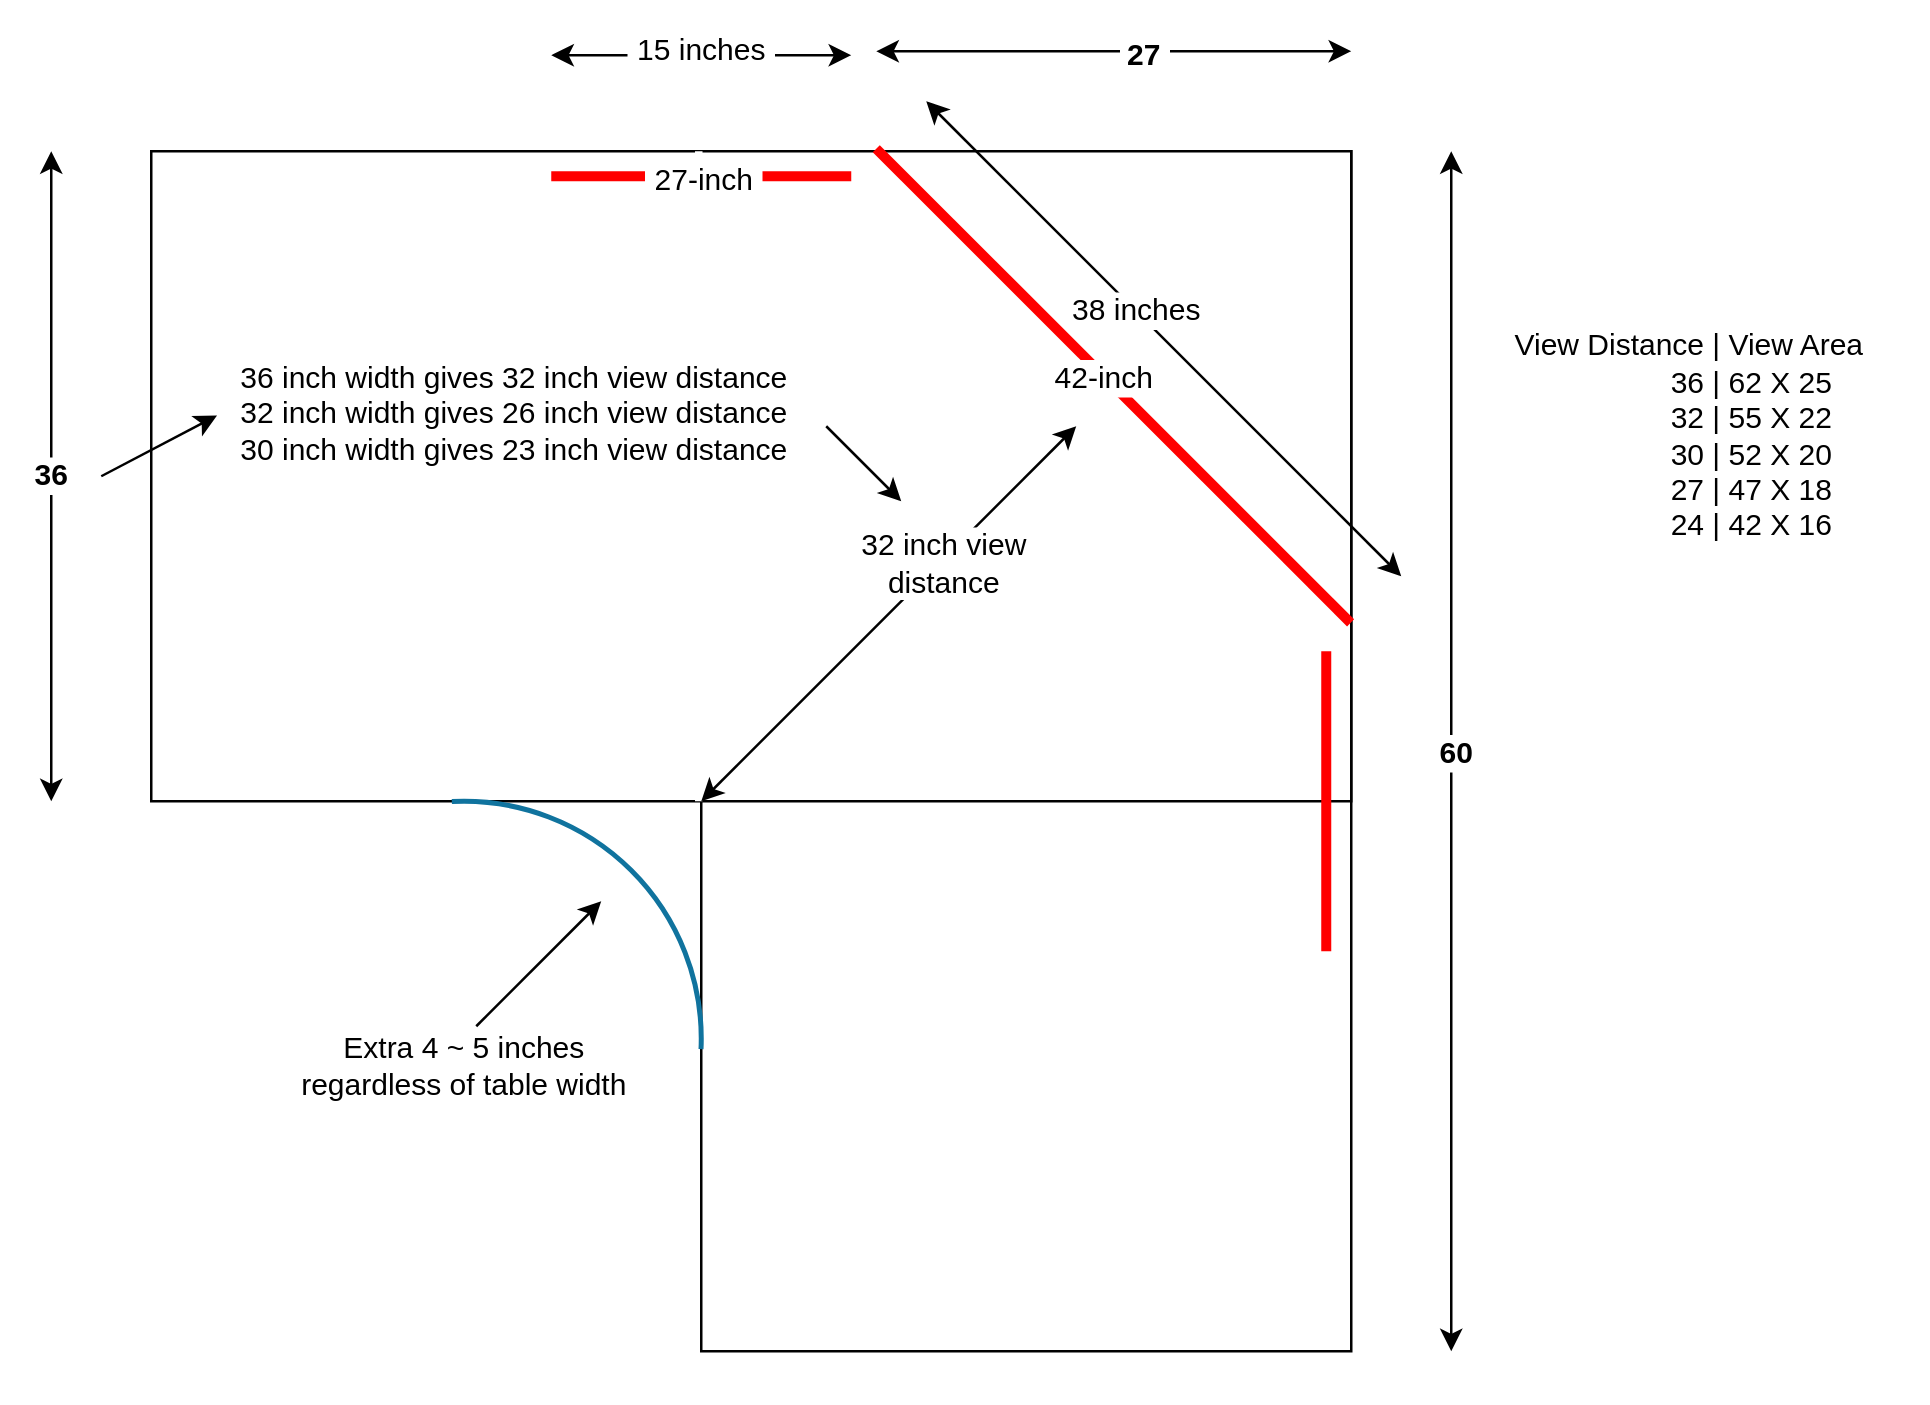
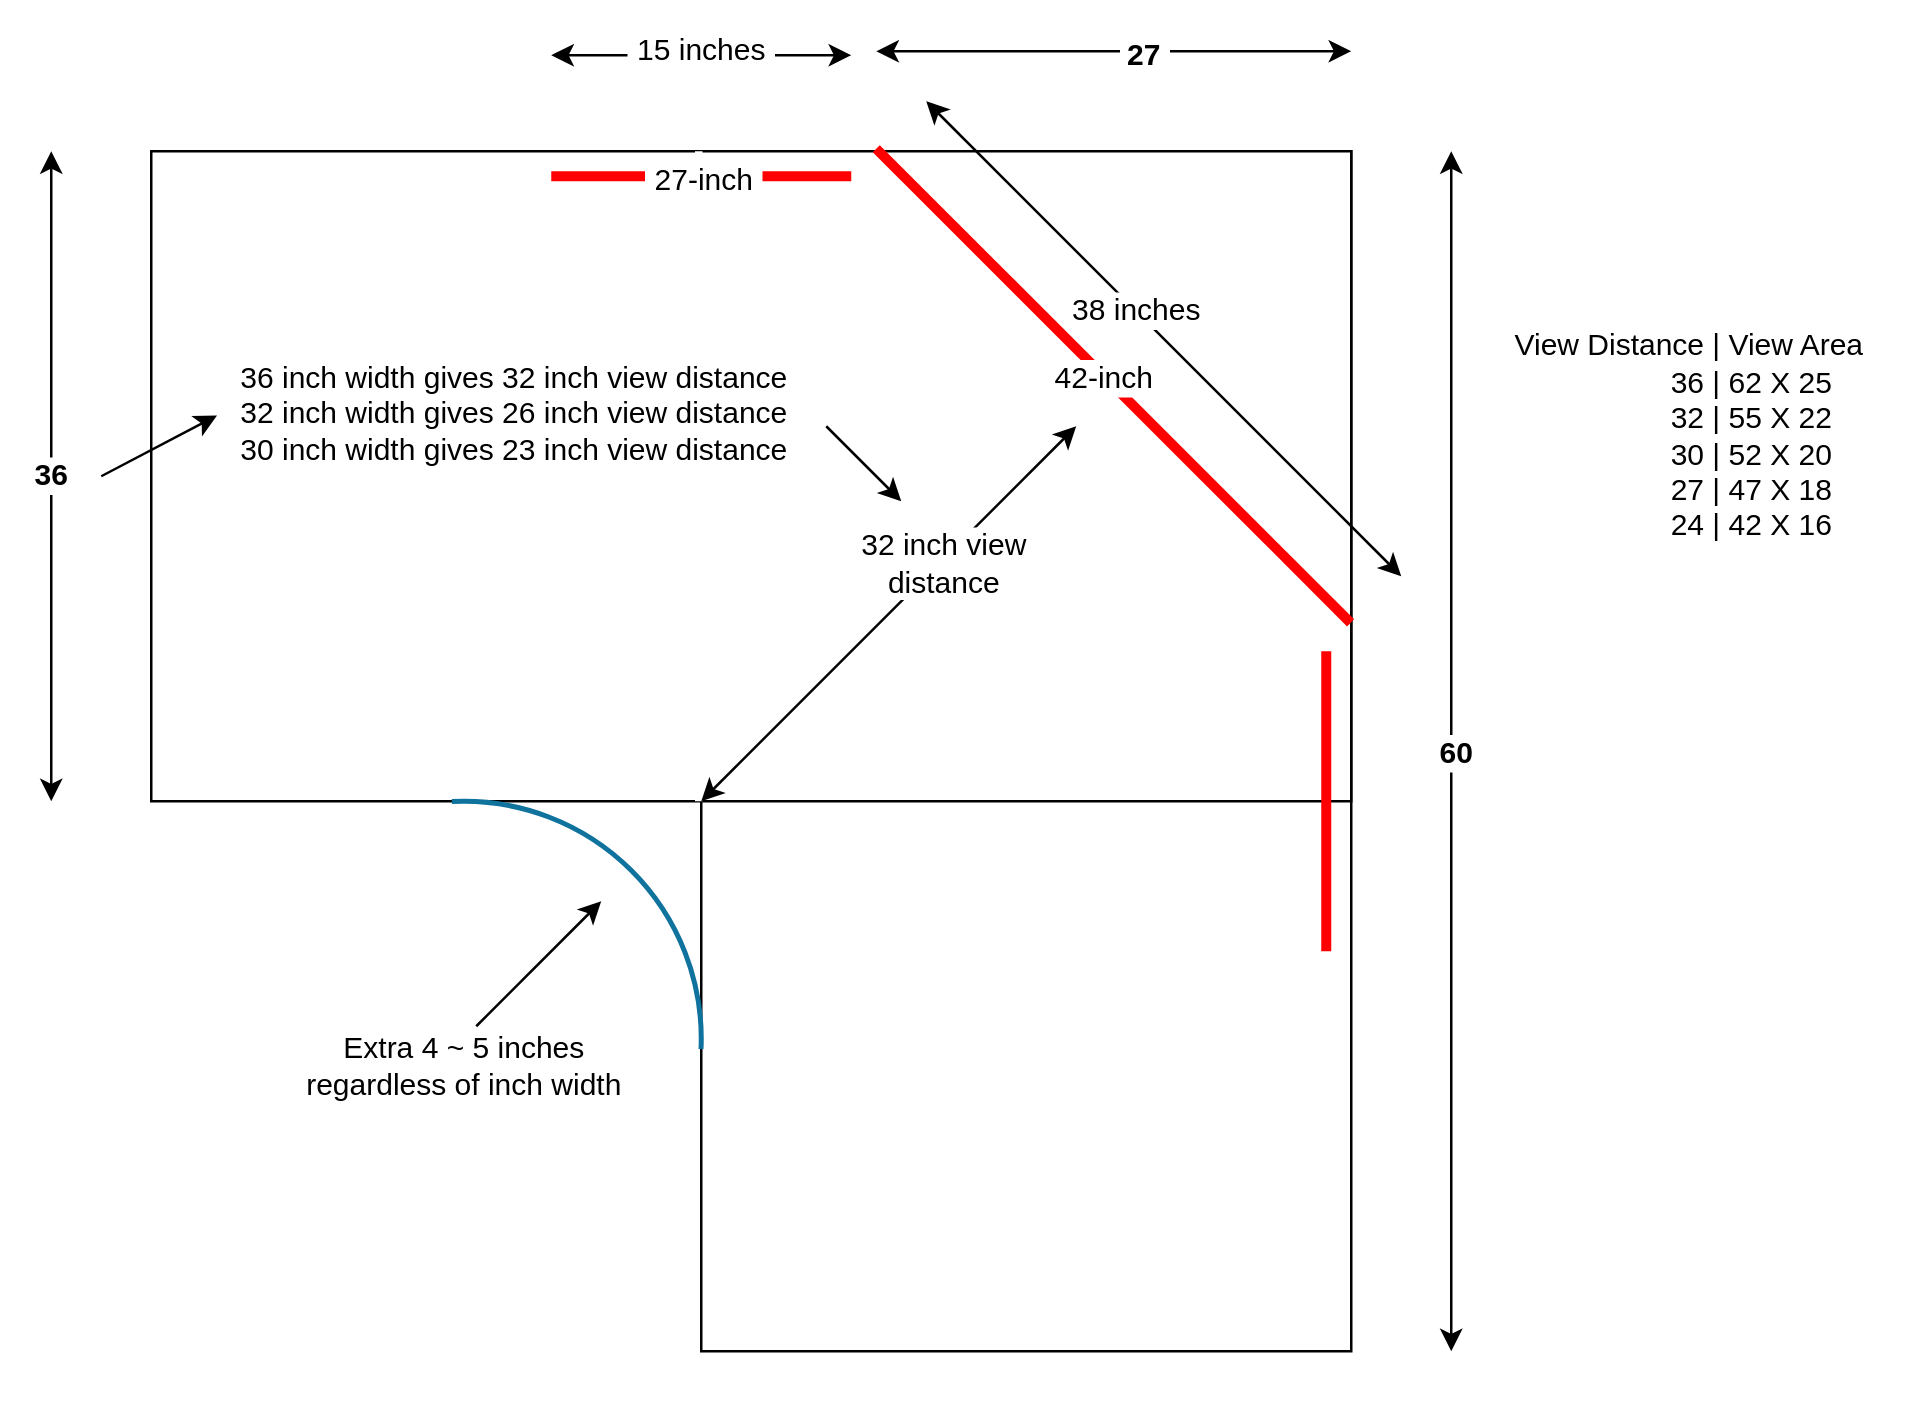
(465, 1066) -> (465, 1066)
